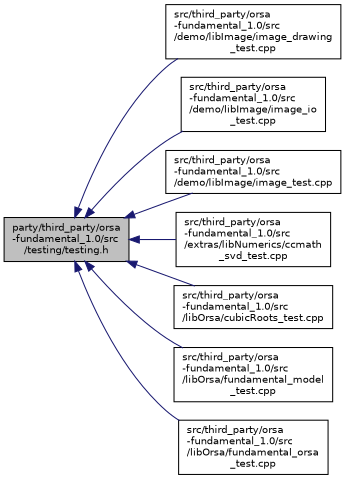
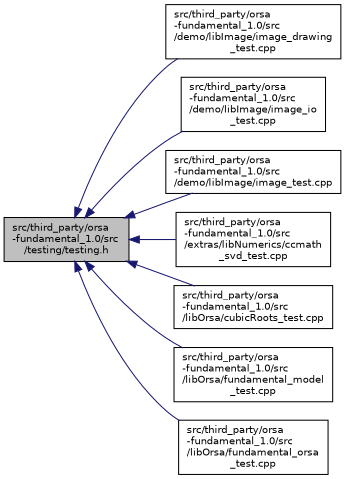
(67, 240) -> (67, 240)
